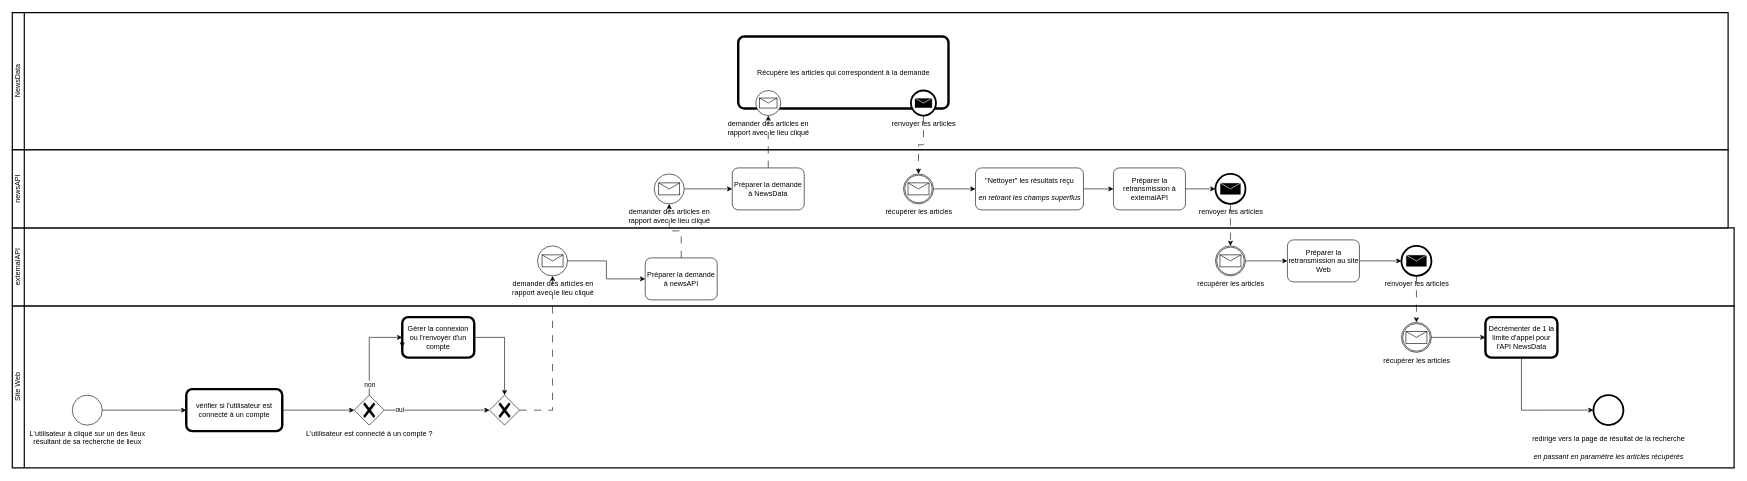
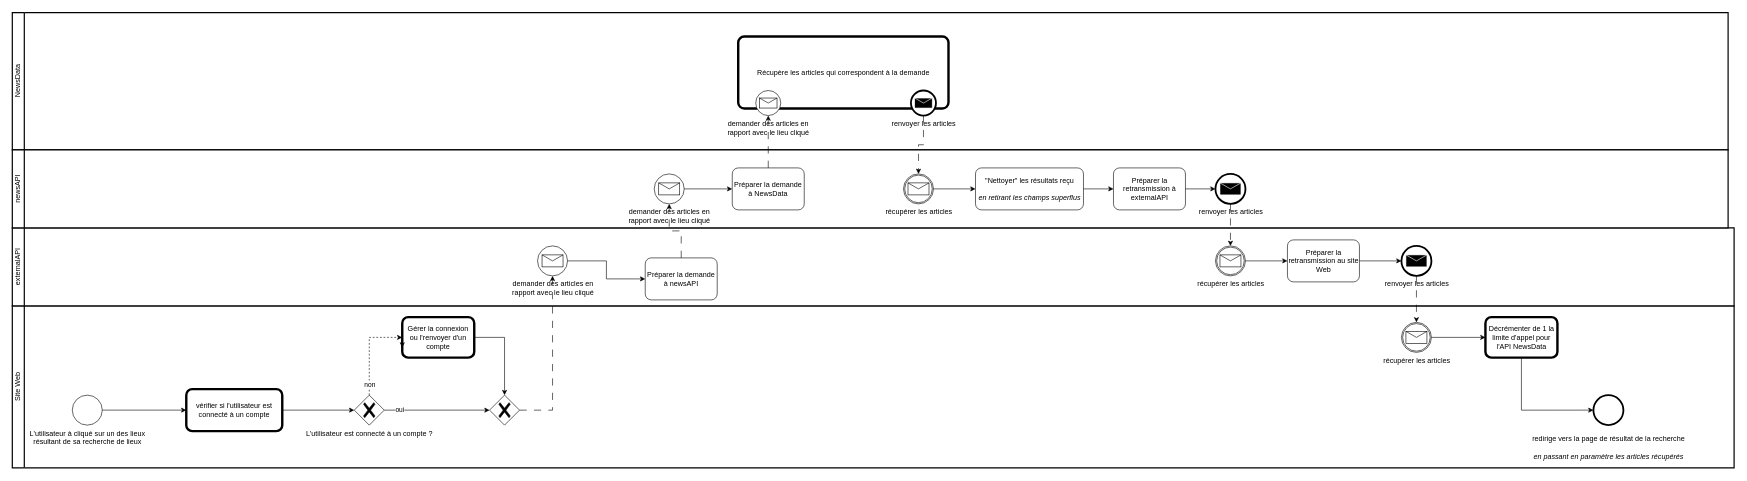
(369, 351) -> (369, 351)
